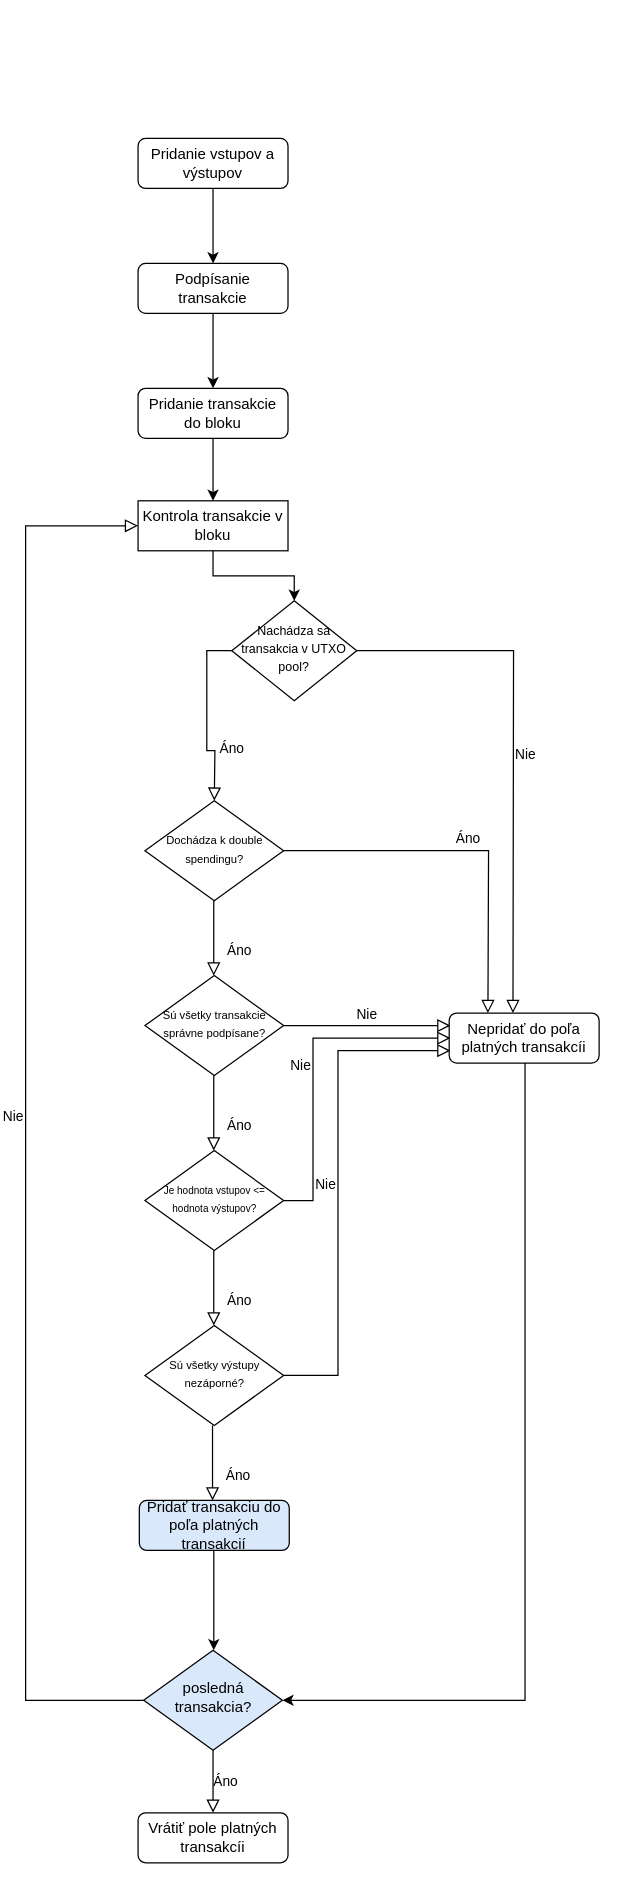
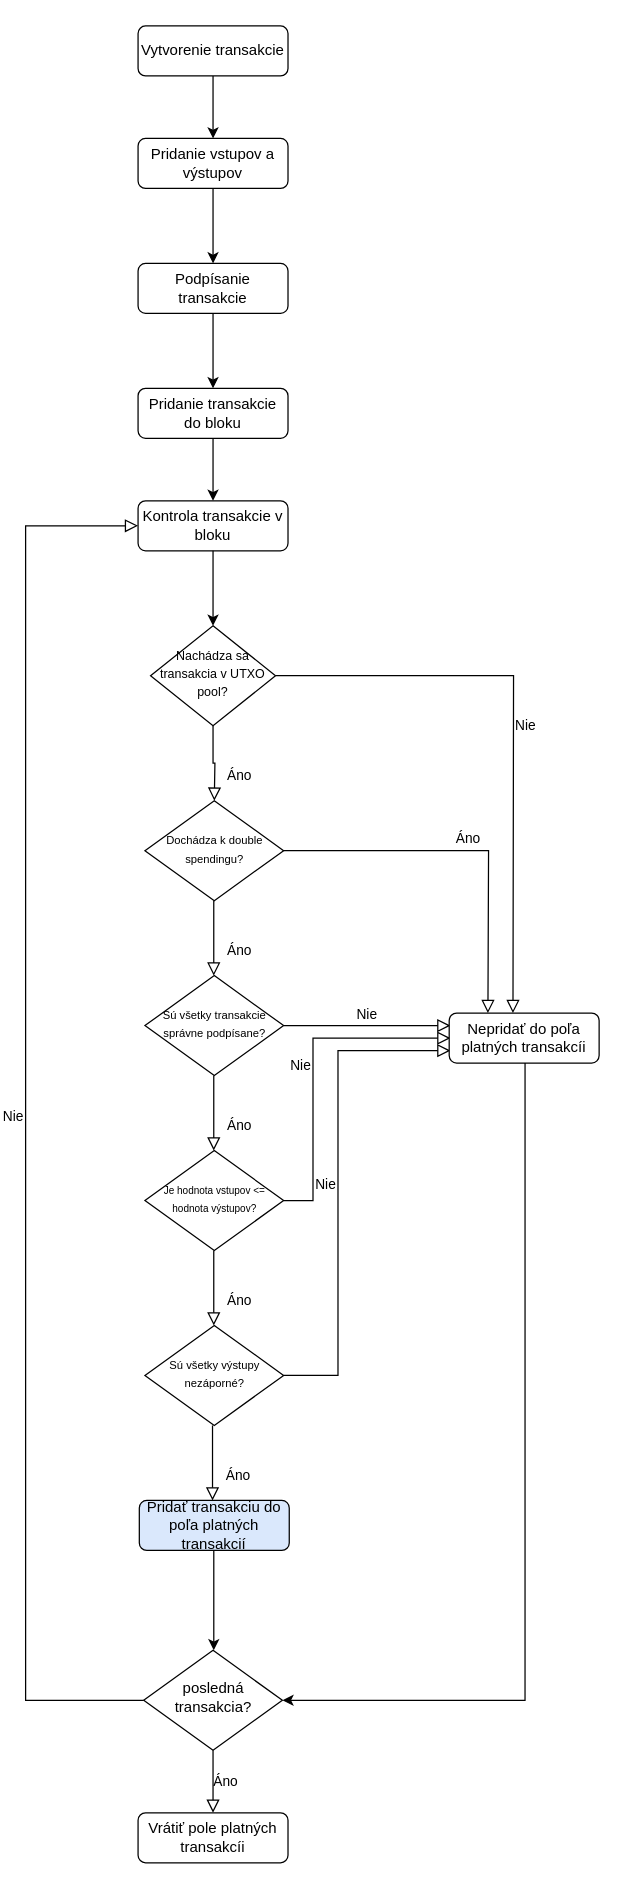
none -> (213, 51)
none -> (213, 103)
(213, 526) -> (213, 526)
(294, 651) -> (213, 676)
(213, 1701) -> (213, 1701)
